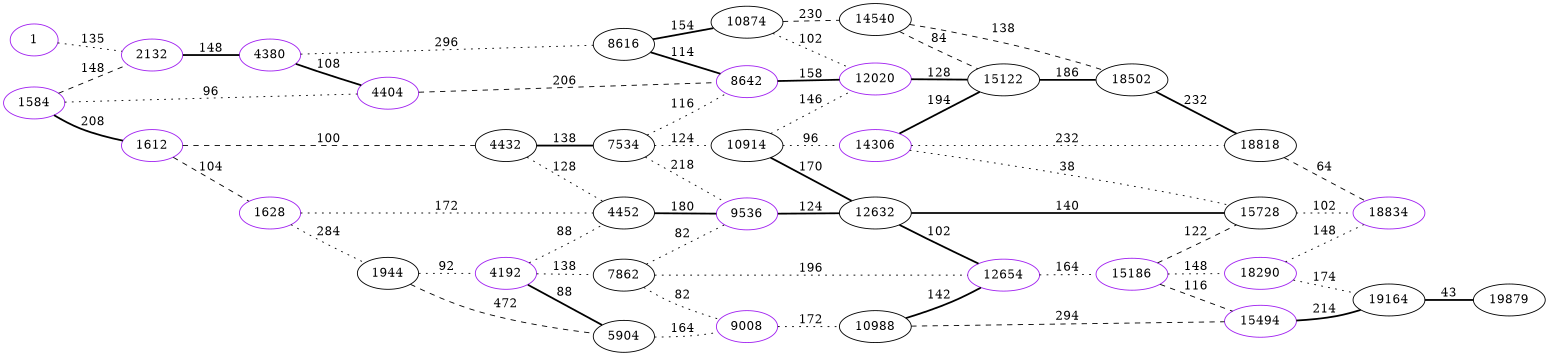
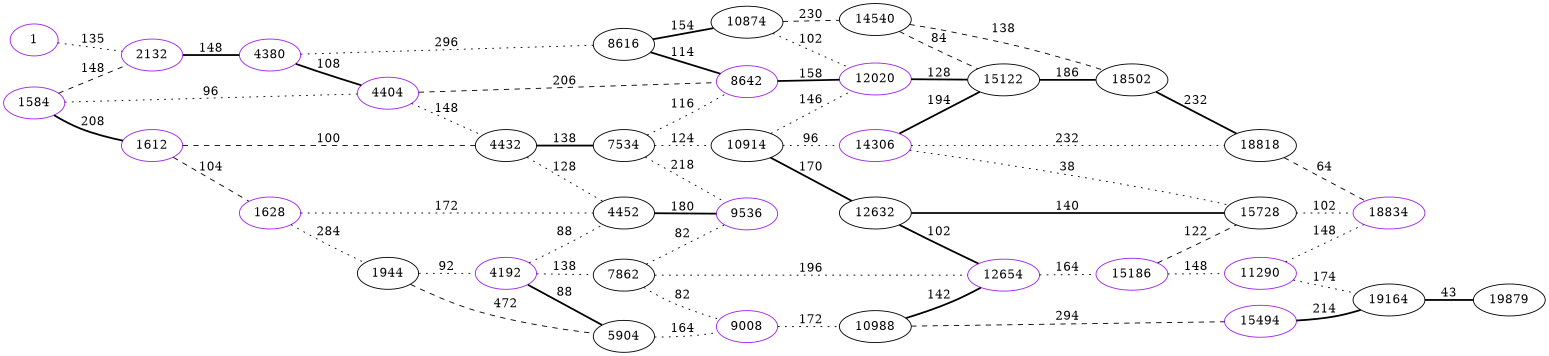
none -> (447, 119)
(809, 213) -> none
(1260, 273) -> (1260, 273)
(1196, 298) -> none
